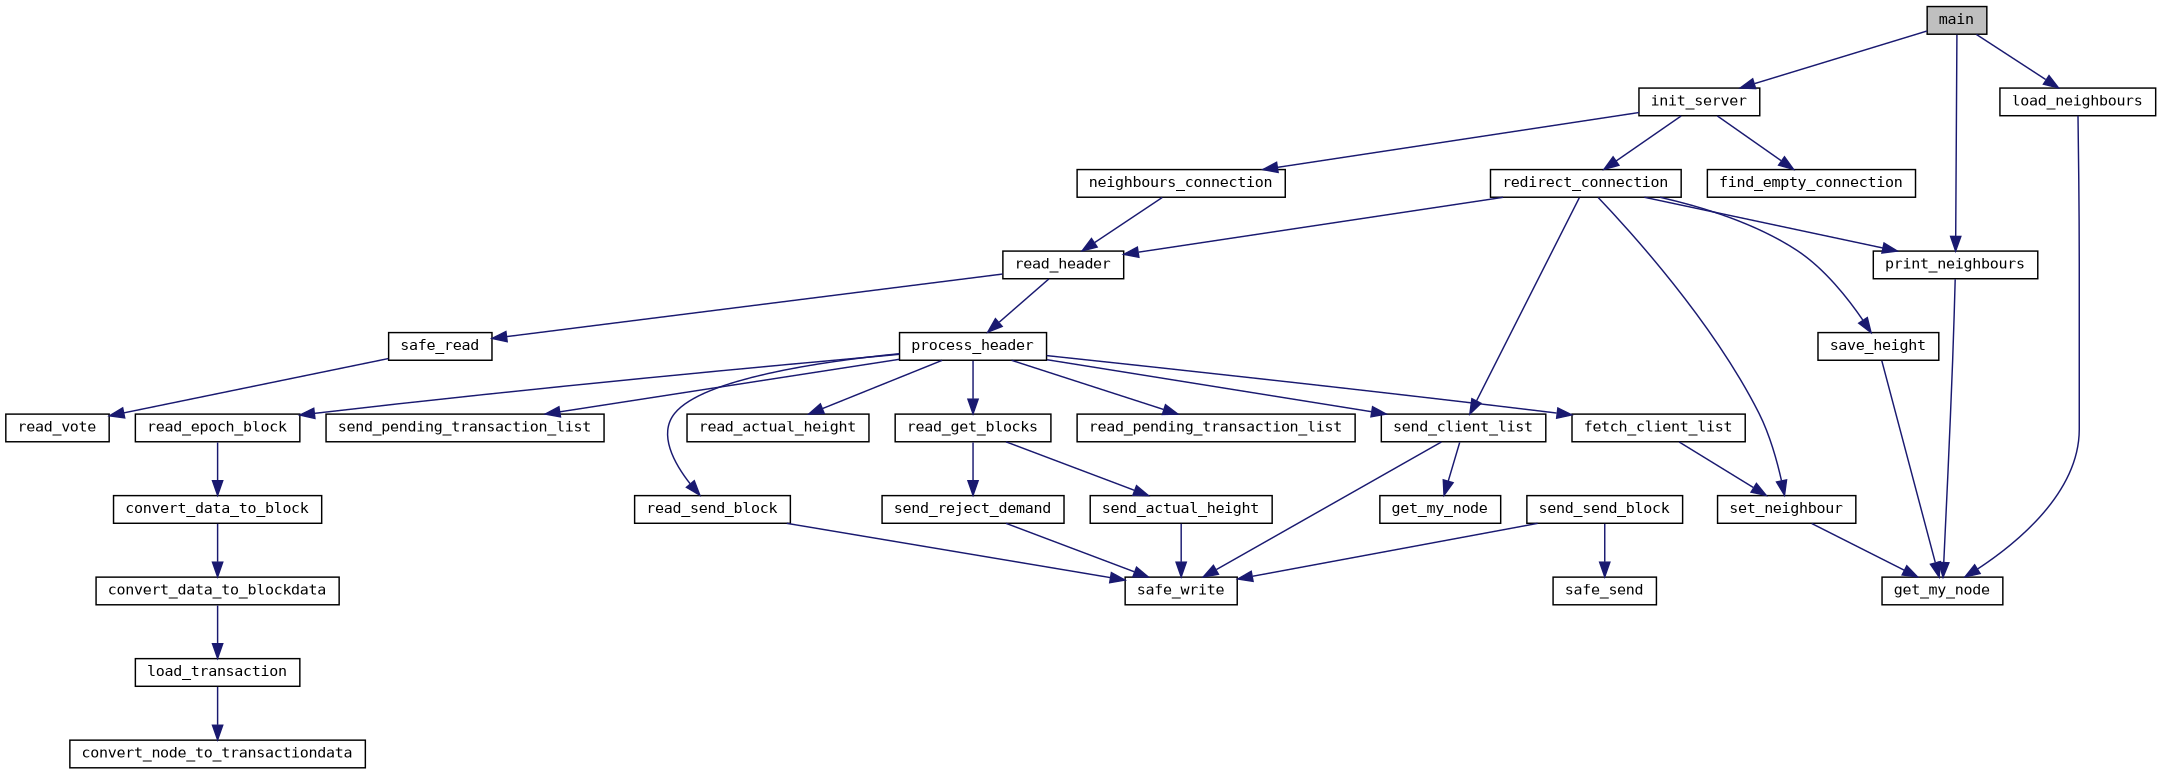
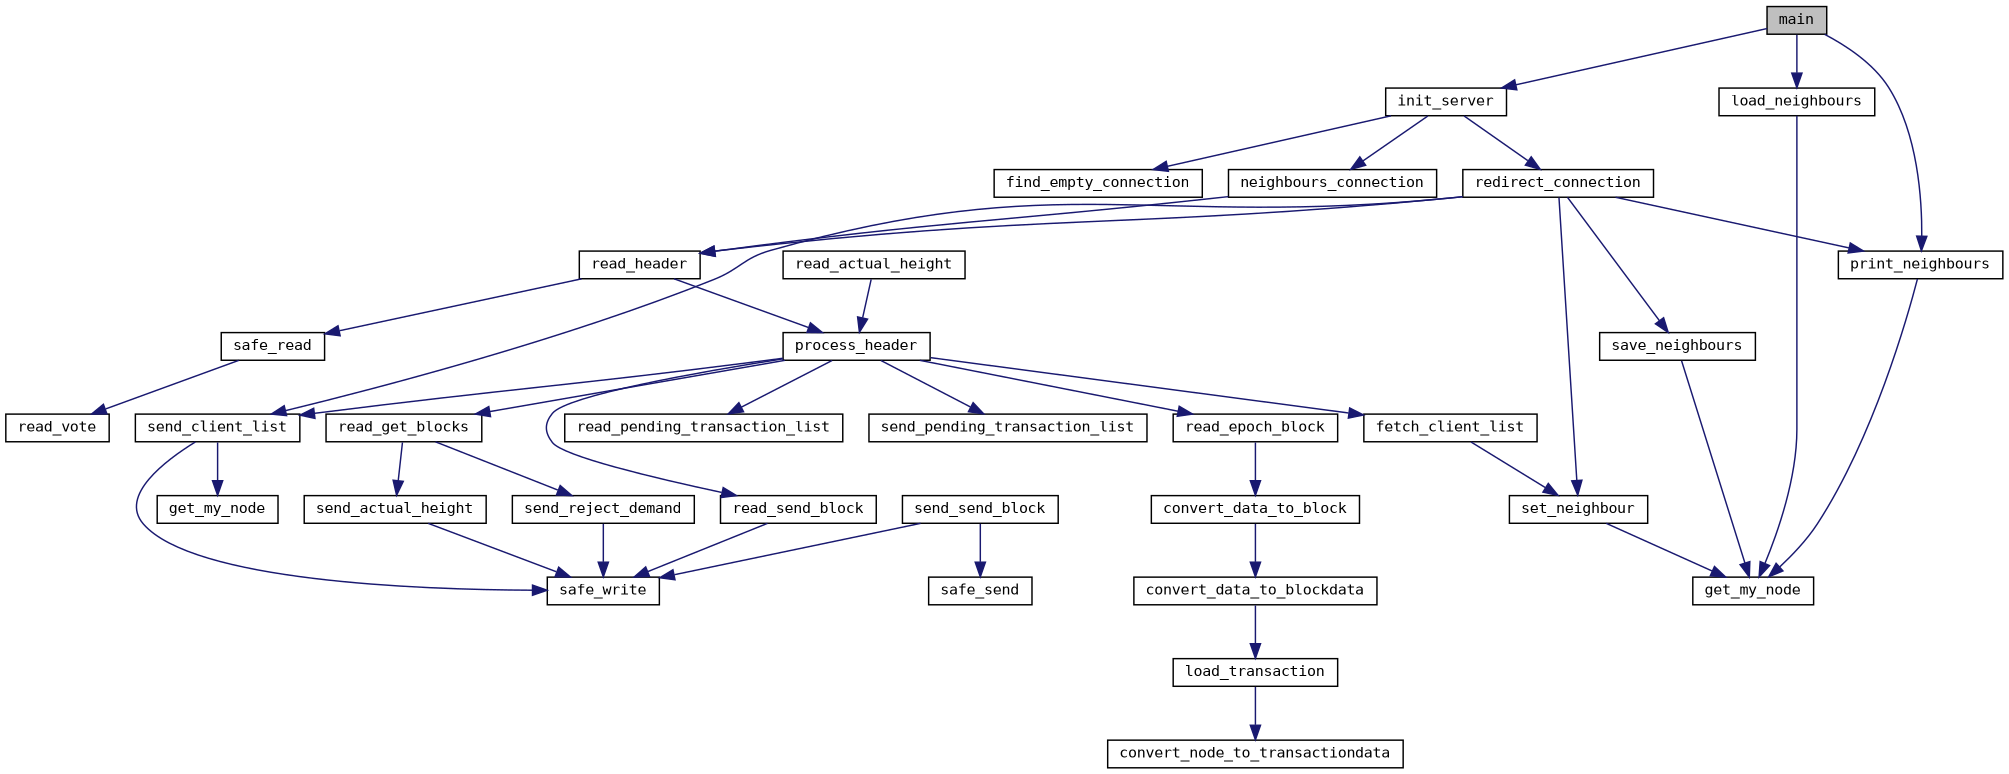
(1878, 346) -> (1678, 346)
(882, 384) -> (867, 299)
